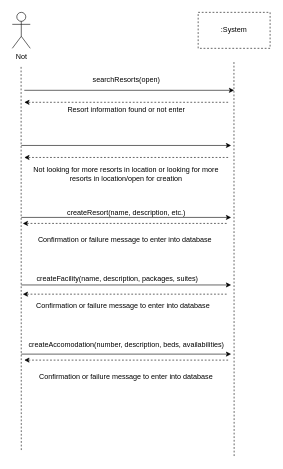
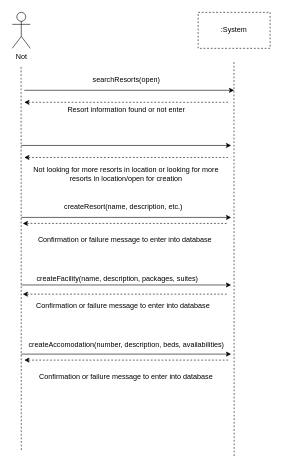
(126, 213) -> (123, 207)
